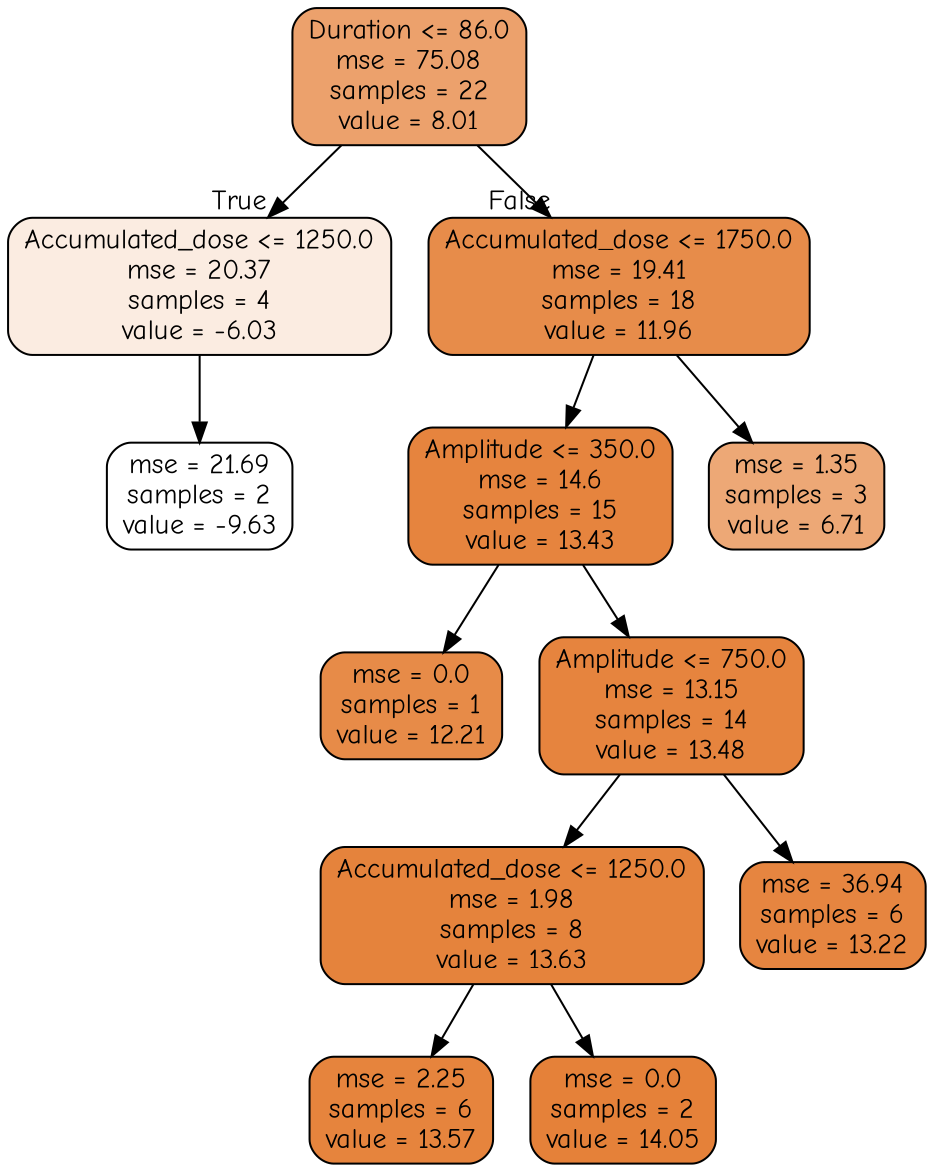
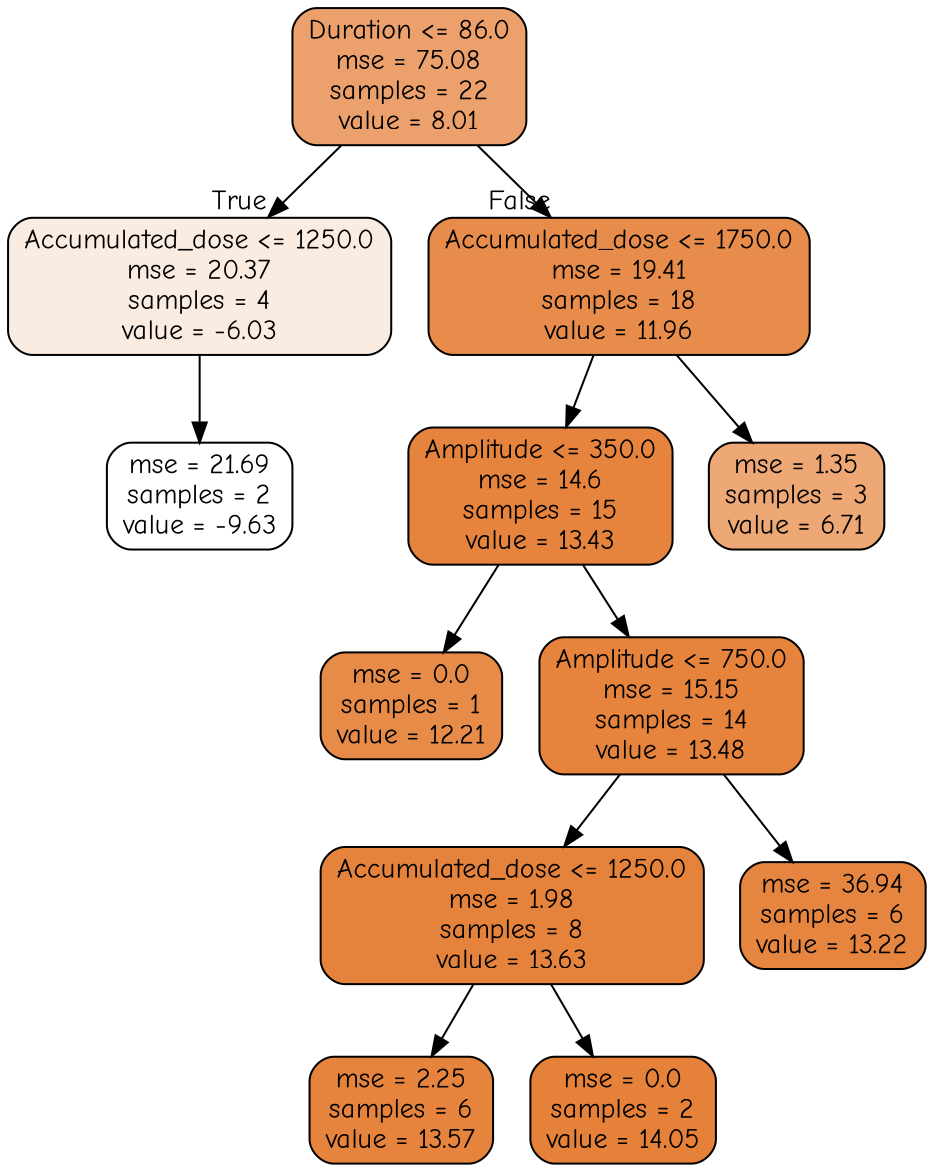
(672, 706) -> (672, 706)
